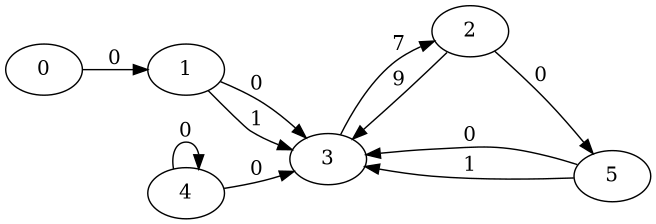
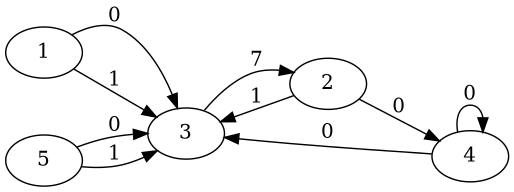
(44, 70) -> none
(399, 80) -> (257, 97)
(541, 95) -> (393, 117)
